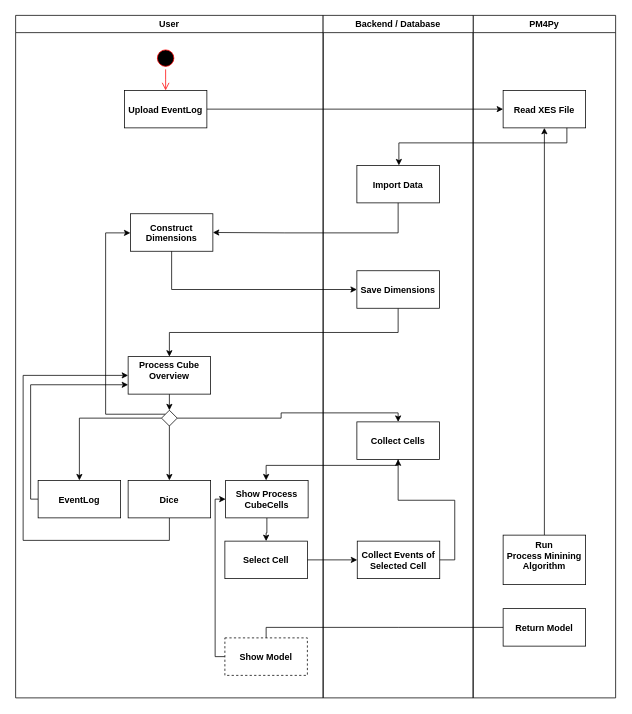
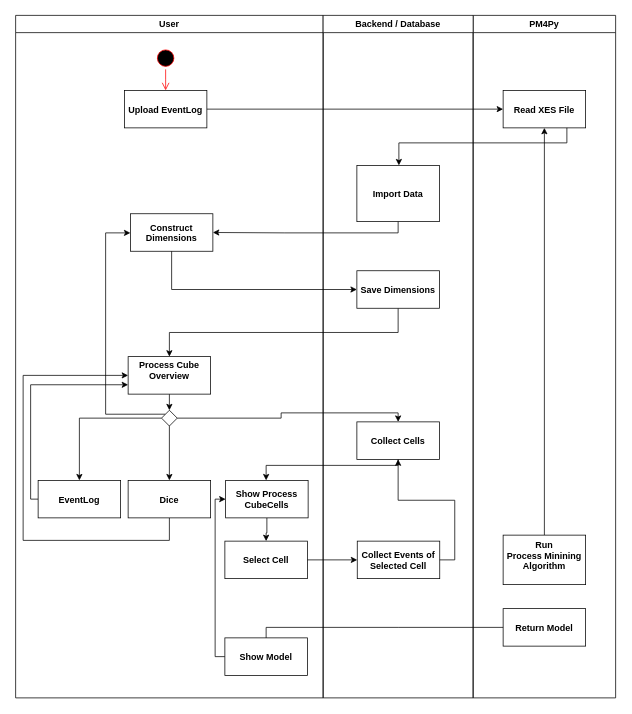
(398, 184) -> (398, 194)
(266, 657) -> (266, 657)
